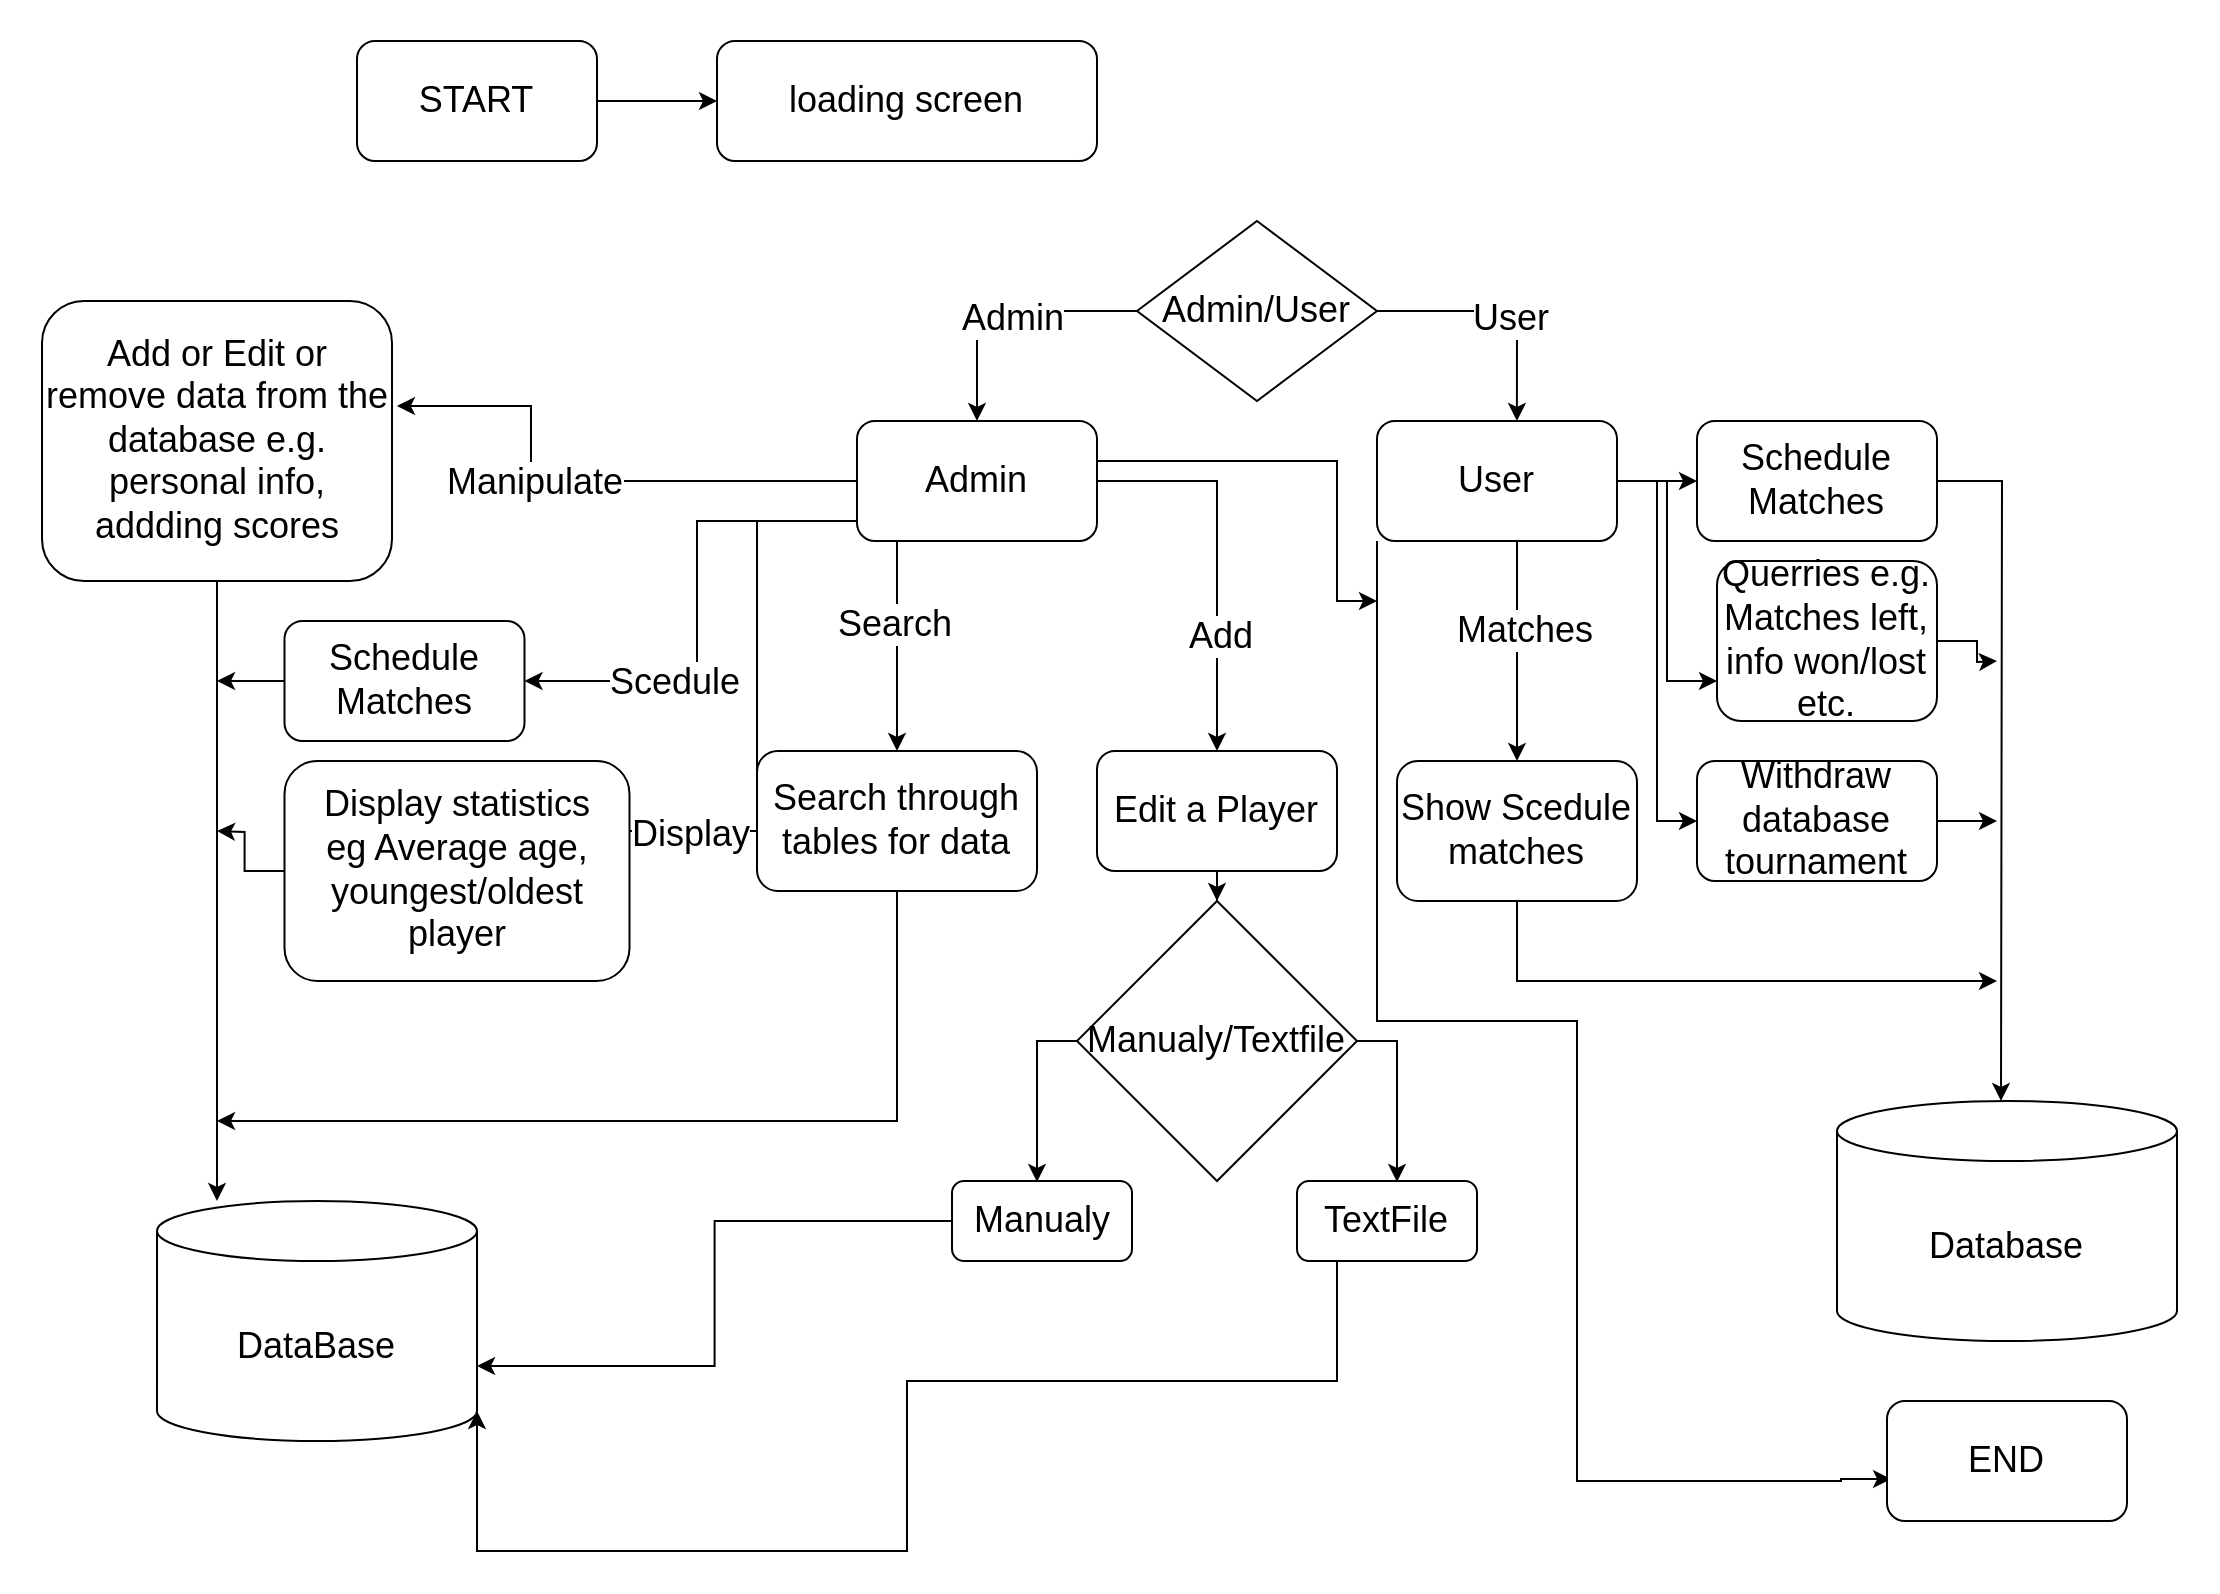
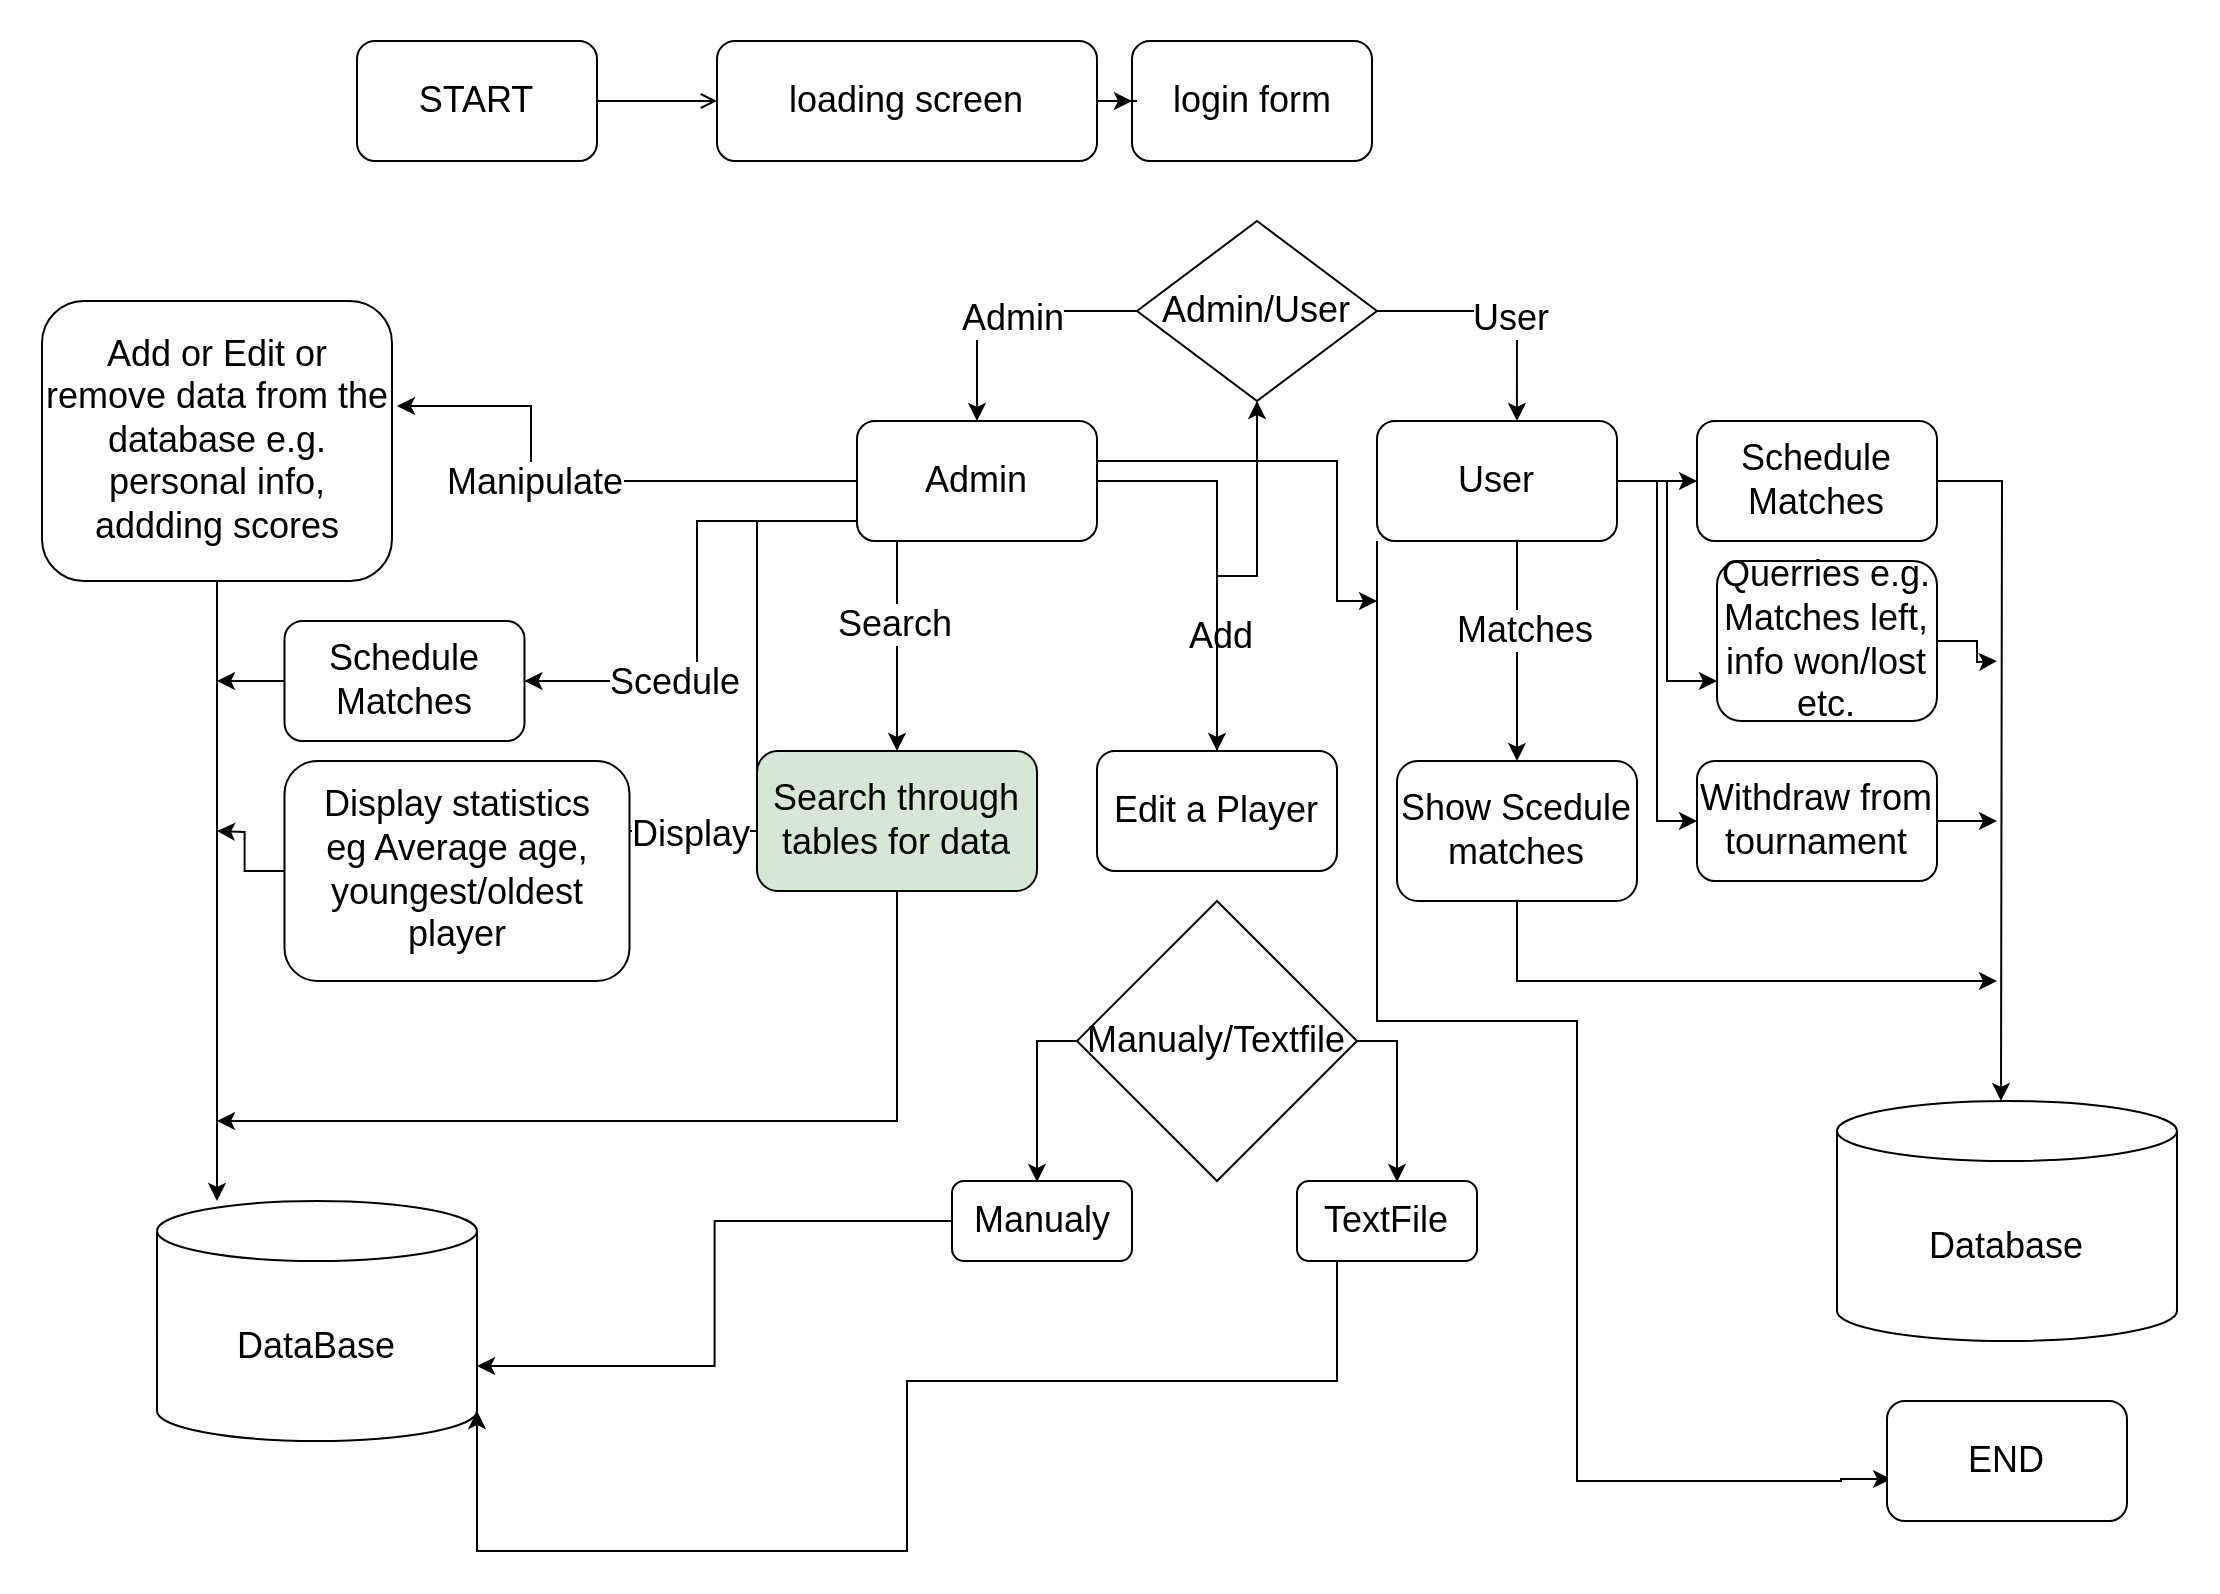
(702, 101) -> (704, 101)
none -> (1137, 101)
none -> (1252, 101)
(897, 821) -> (897, 821)
(1817, 821) -> (1817, 821)
(1217, 886) -> (1257, 513)
